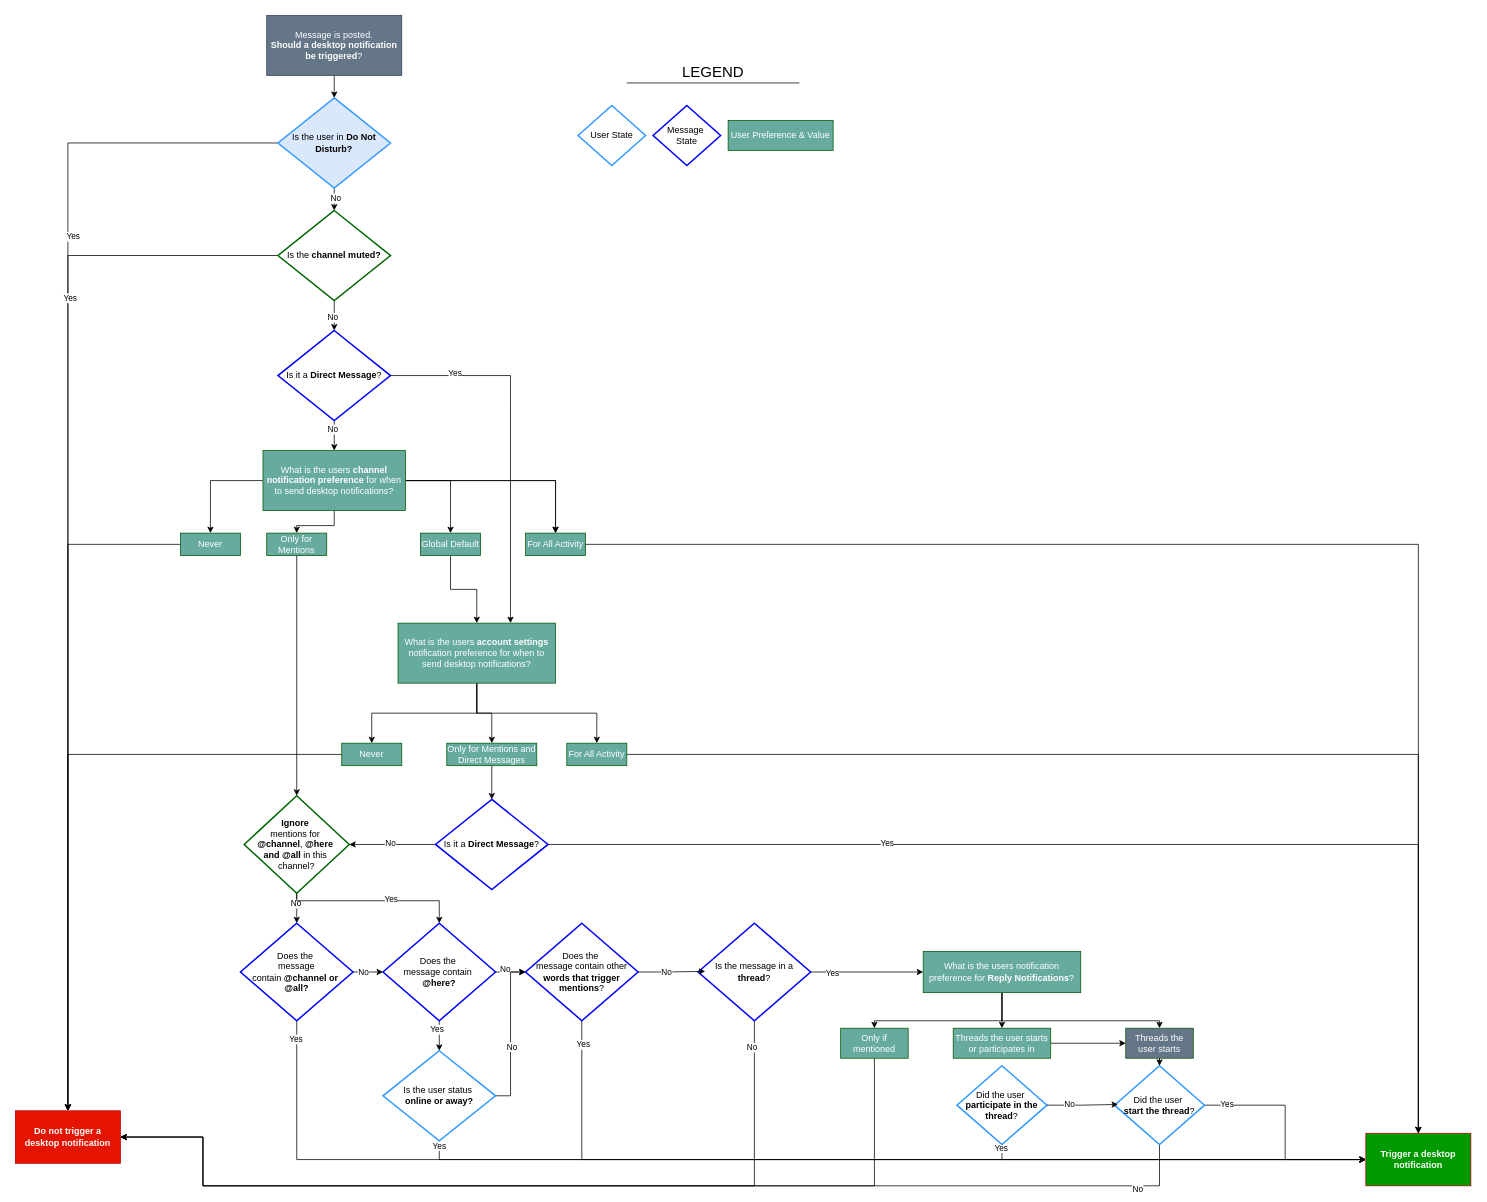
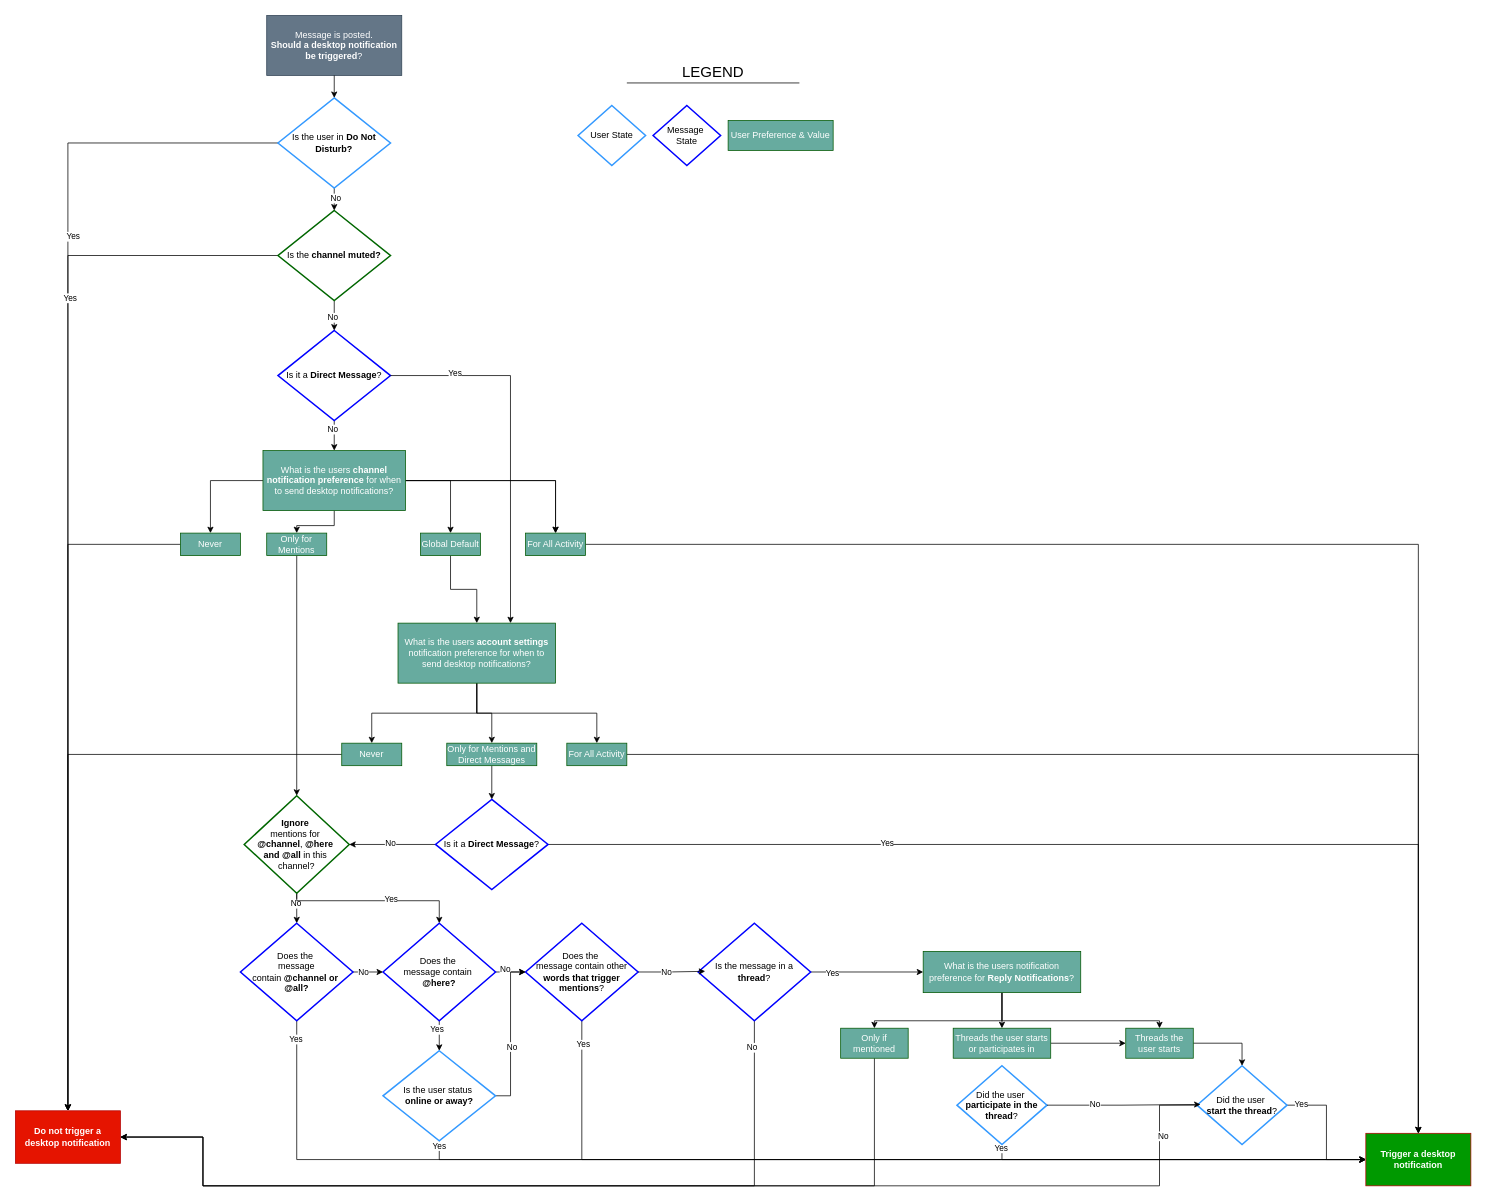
(334, 143) -> (334, 143)
(1159, 1043) -> (1159, 1043)
(1159, 1105) -> (1242, 1105)
